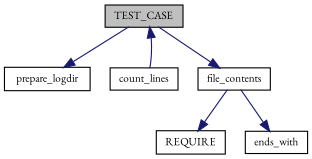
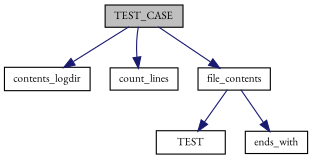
(151, 53) -> (137, 42)
(47, 79) -> (47, 79)
(191, 142) -> (191, 142)
